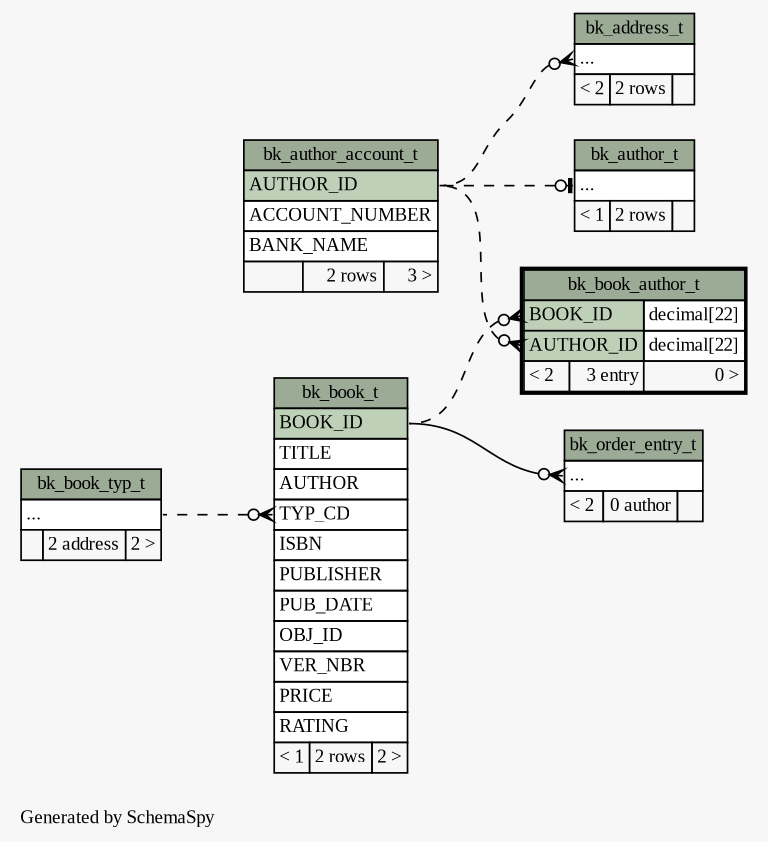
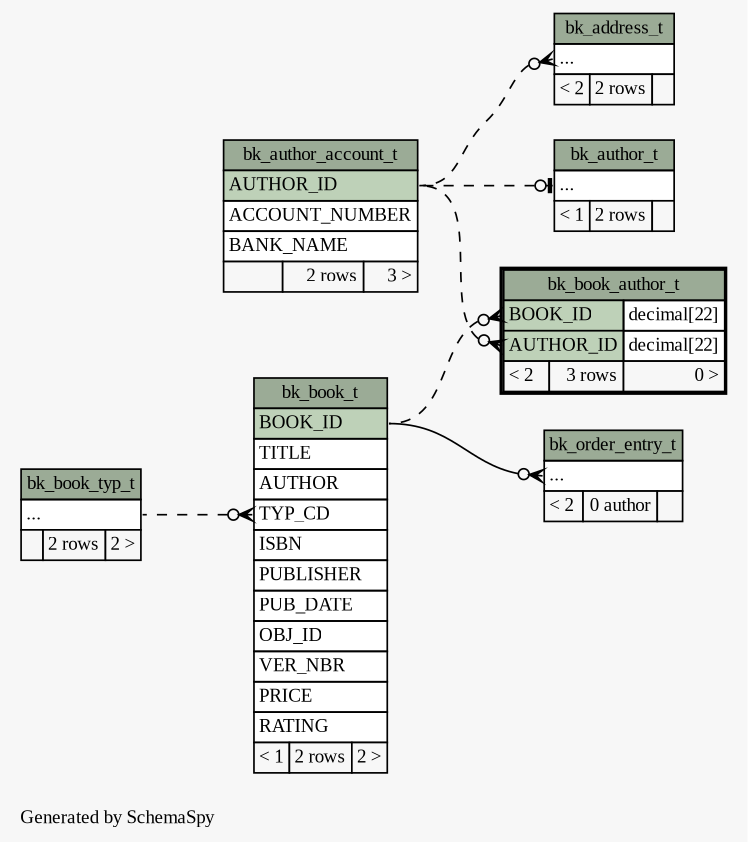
(613, 375) -> (592, 375)
(84, 544) -> (74, 544)
